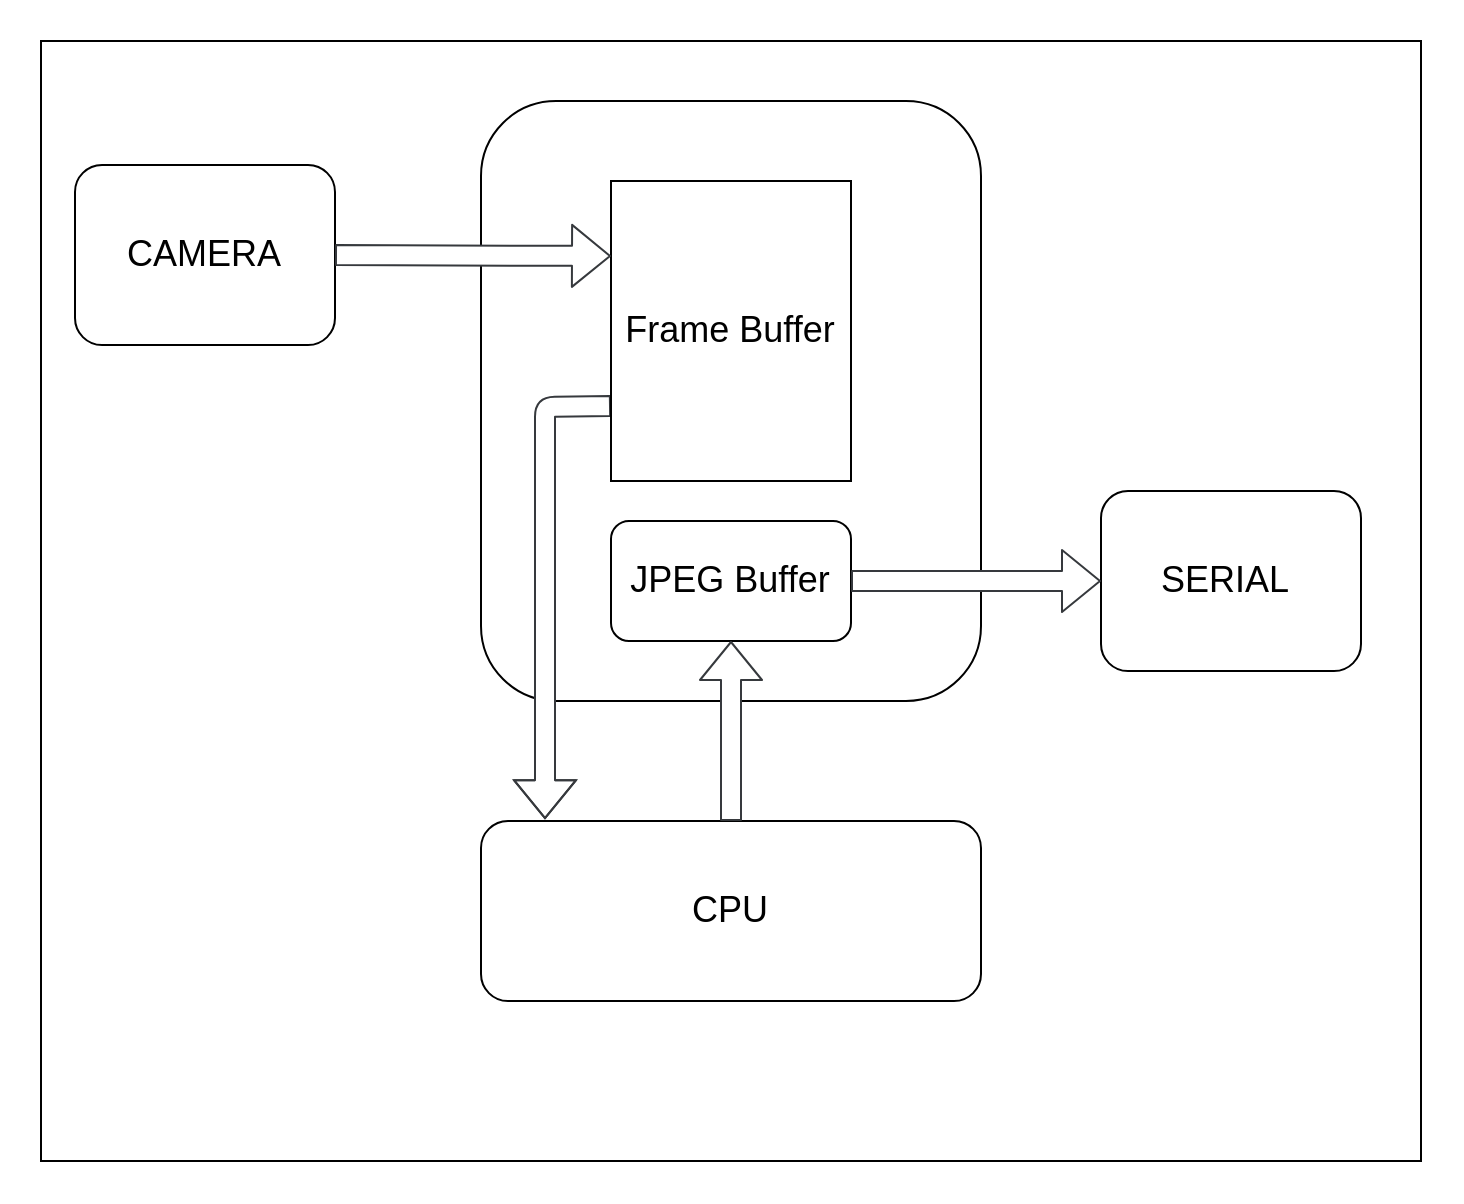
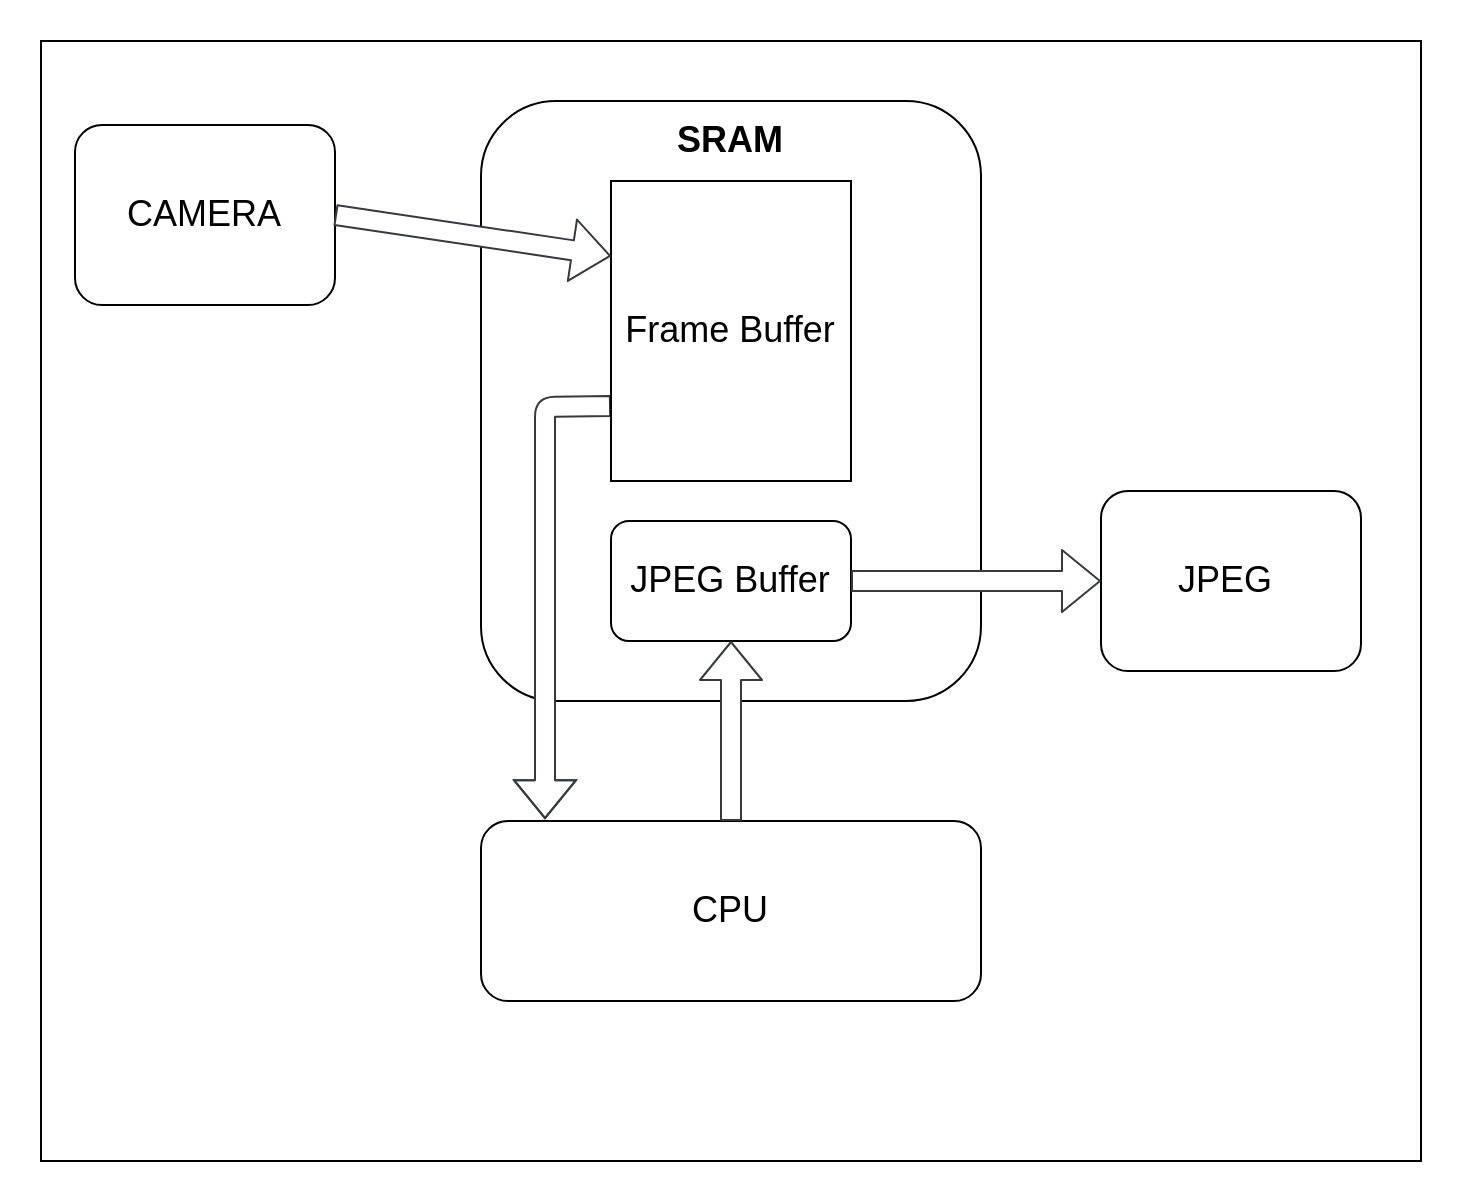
none -> (731, 141)
(205, 255) -> (205, 215)
(1231, 581) -> (1231, 581)
